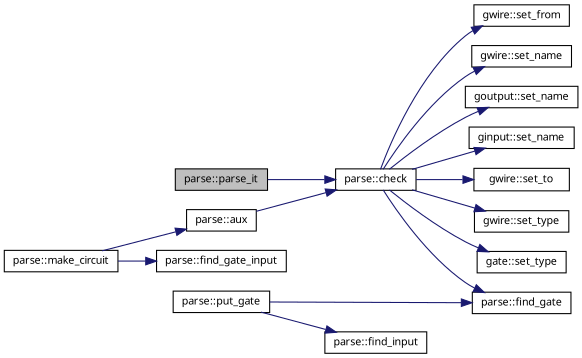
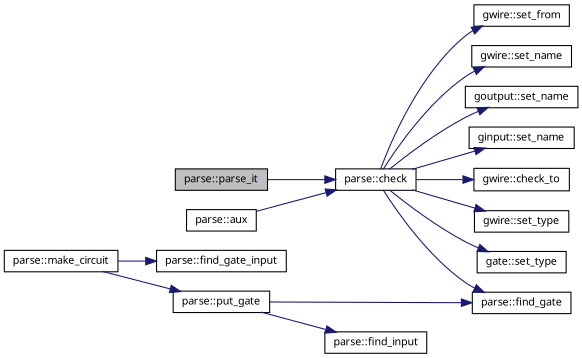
(522, 180) -> (522, 180)
(139, 241) -> (136, 280)
